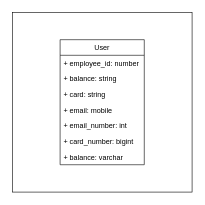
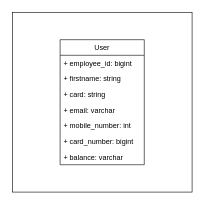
(101, 63) -> (99, 63)
(93, 79) -> (97, 79)
(87, 110) -> (91, 110)
(96, 126) -> (98, 126)
